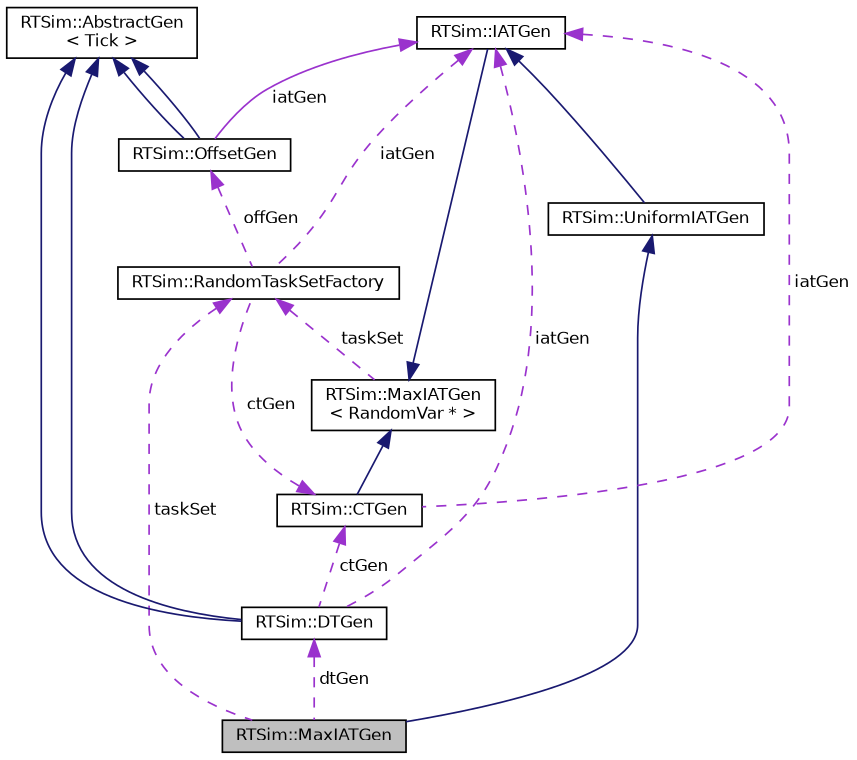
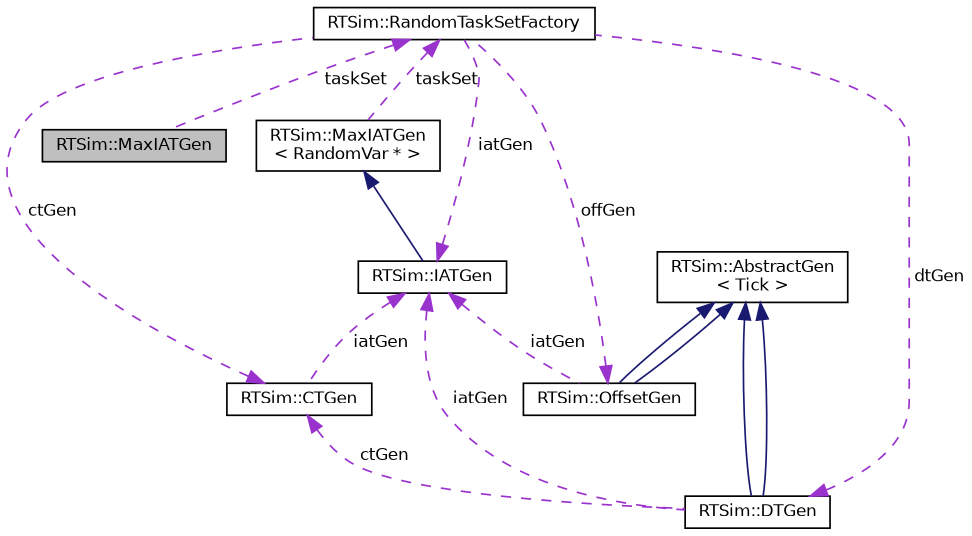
(298, 74) -> (518, 347)
(656, 219) -> none
(370, 470) -> none
(314, 688) -> (909, 163)
